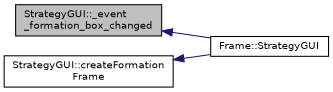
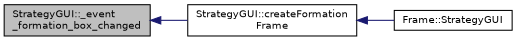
(191, 35) -> (174, 20)
